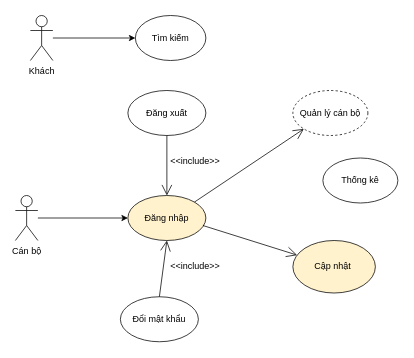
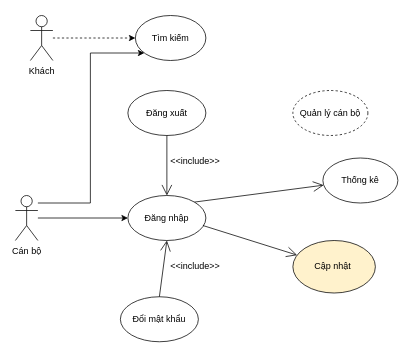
(91, 38) -> (91, 38)
none -> (90, 128)
(248, 166) -> (258, 194)
(167, 218) -> (167, 218)
